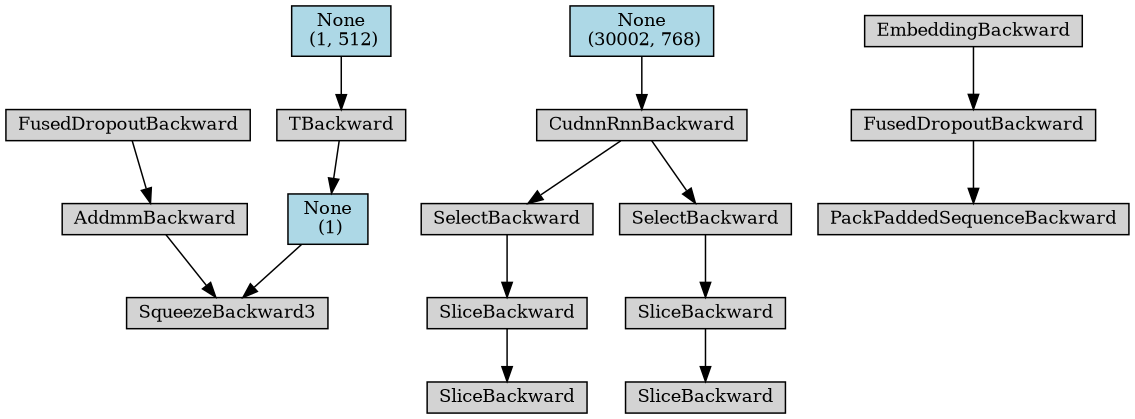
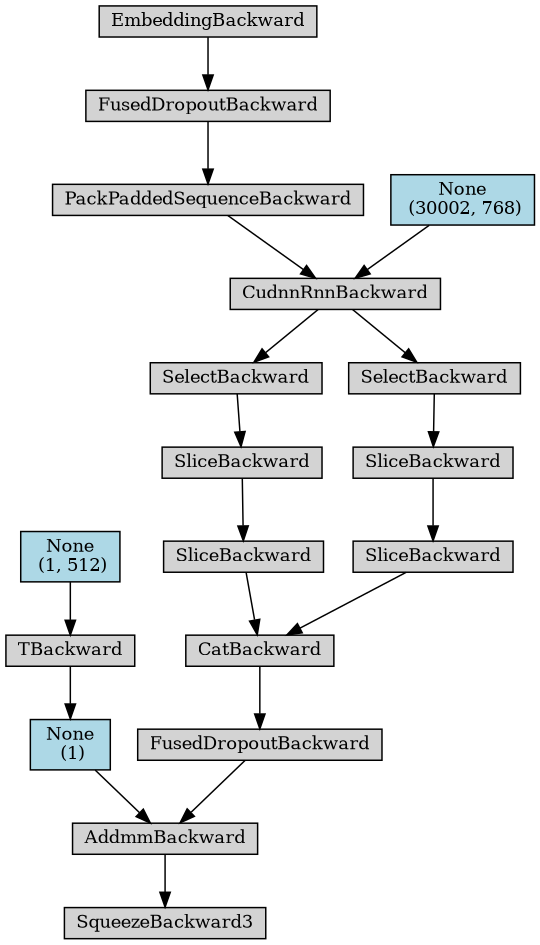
none -> (266, 243)
(278, 266) -> (117, 791)
none -> (260, 651)
